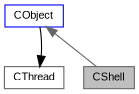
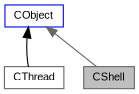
(41, 41) -> (27, 52)
